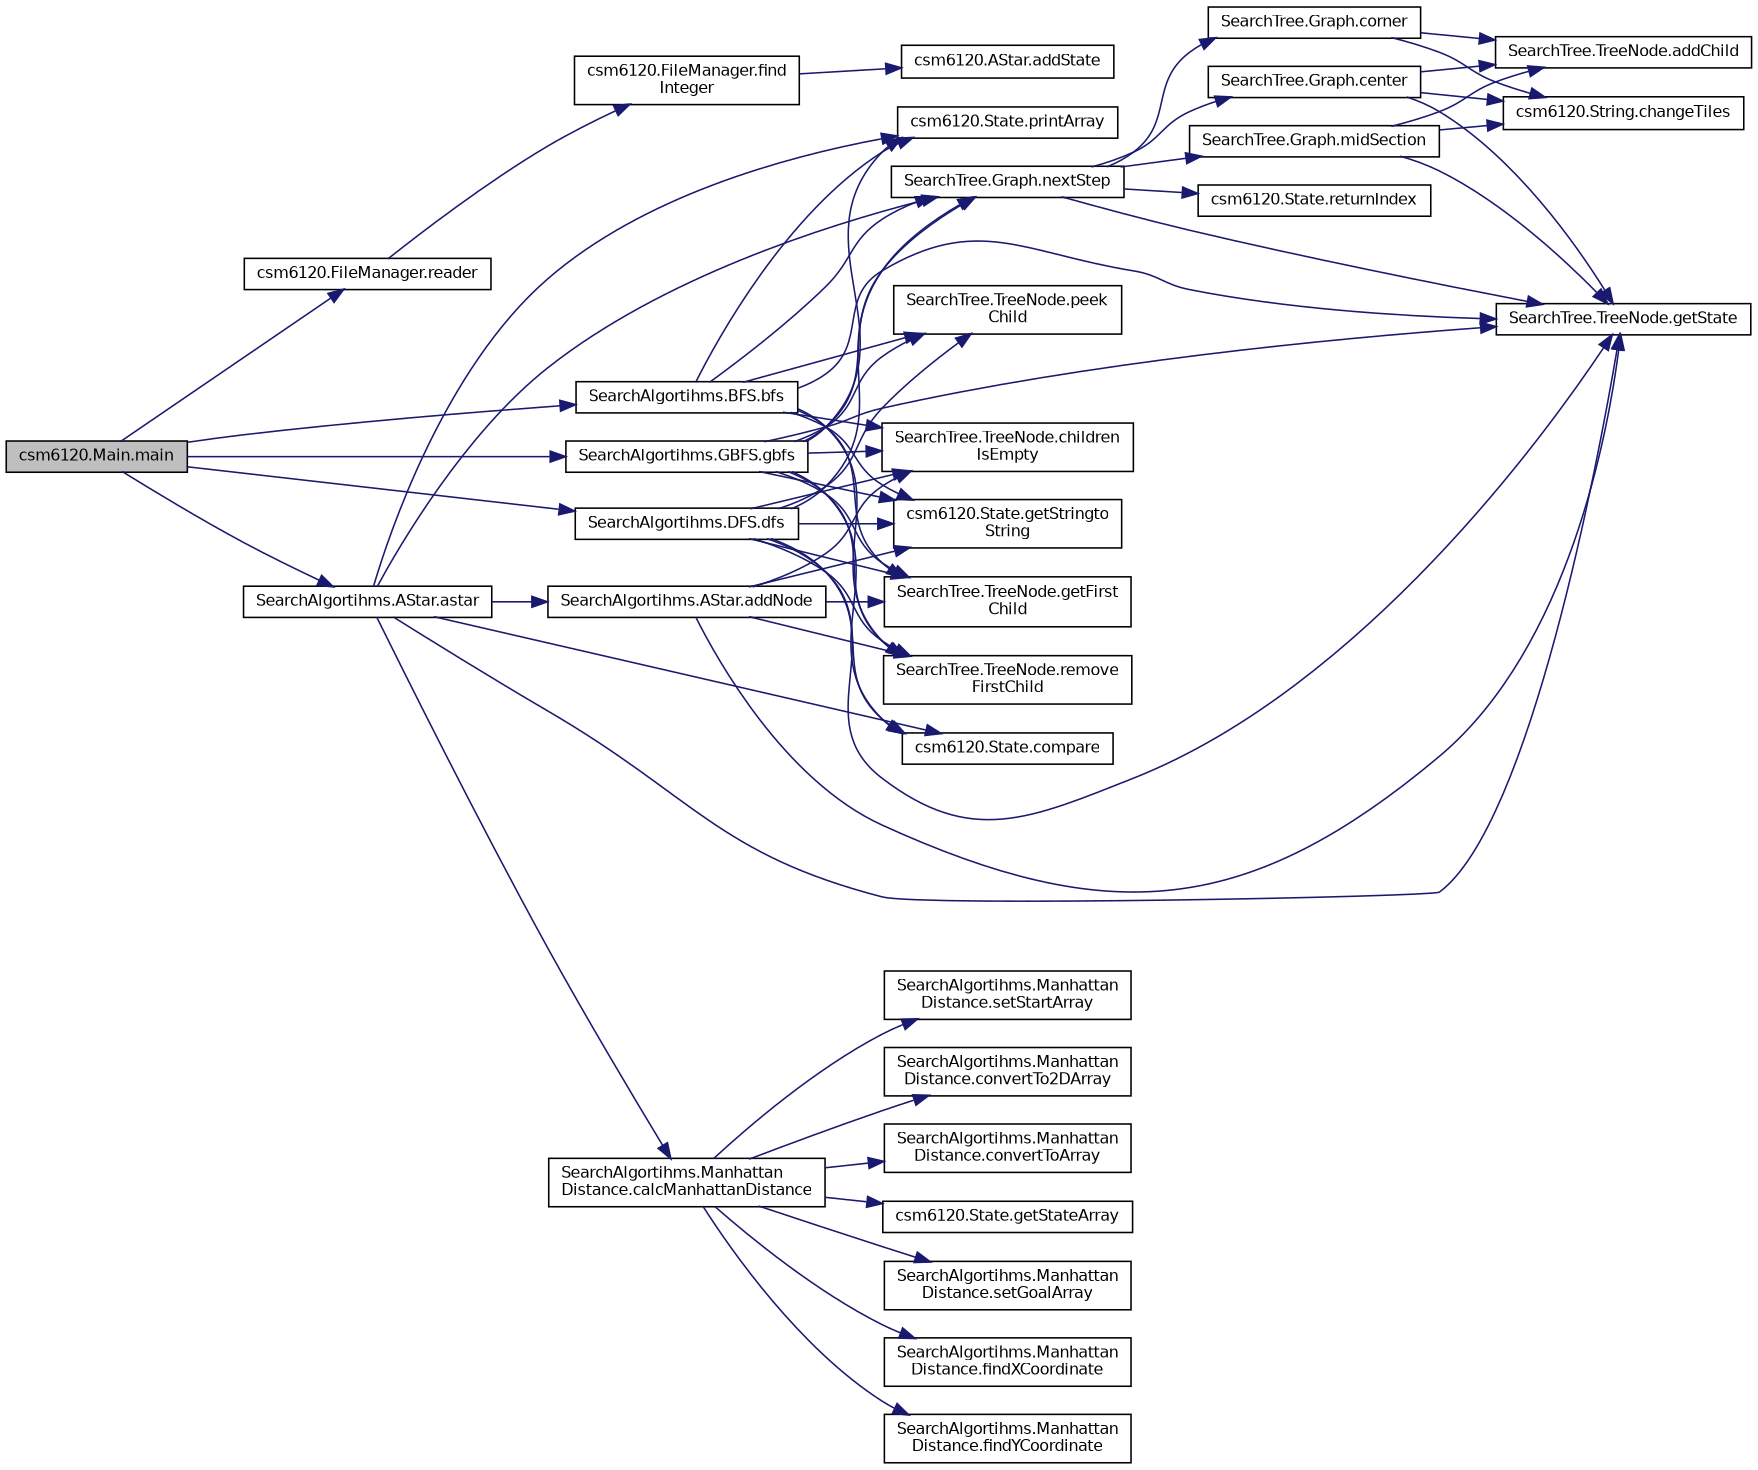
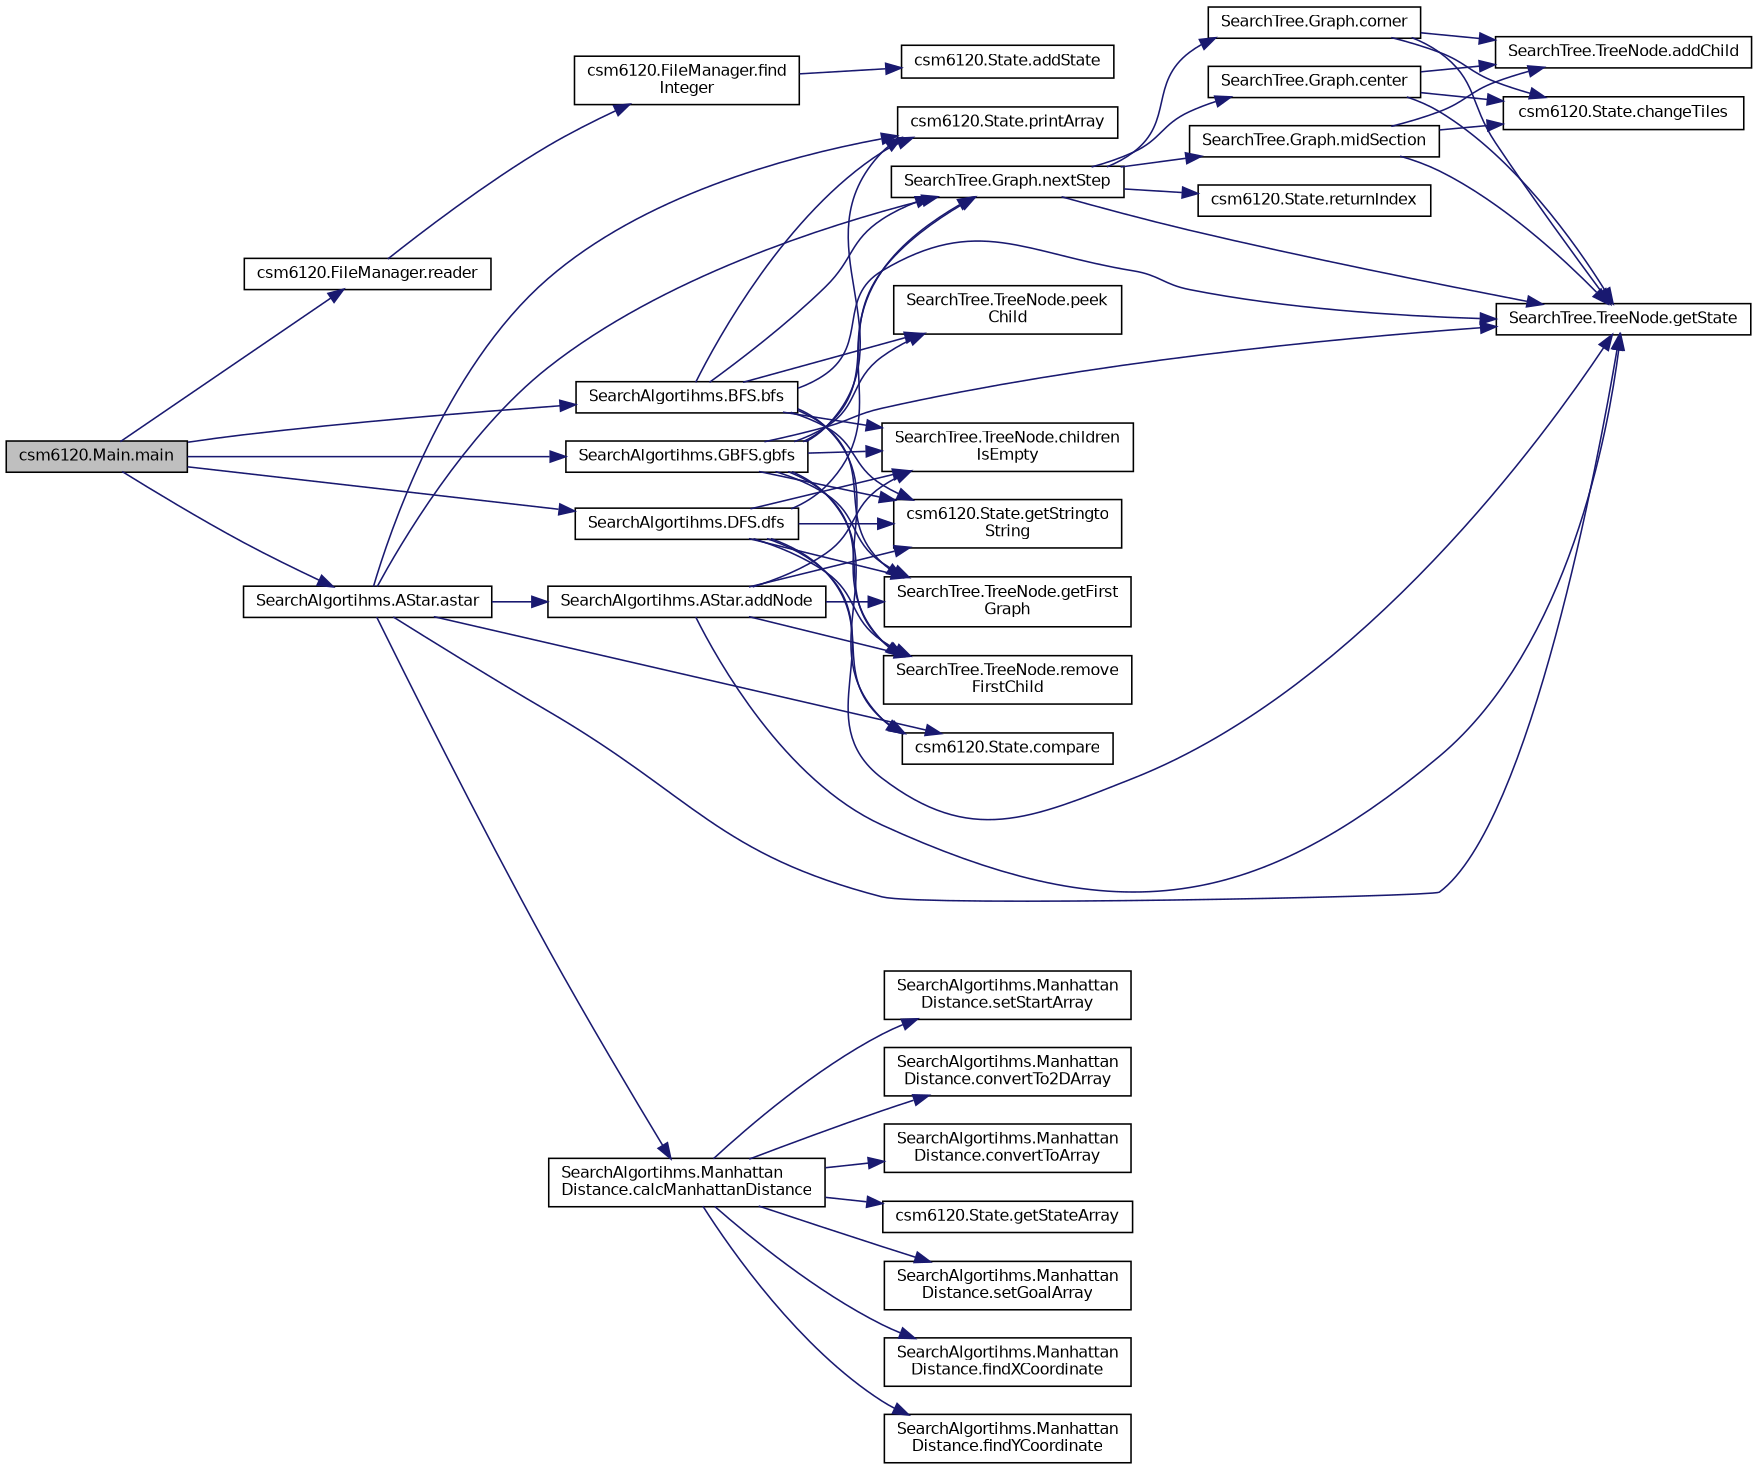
(1008, 62) -> (1008, 62)
(1624, 113) -> (1624, 113)
none -> (1494, 141)
(896, 395) -> none
(1008, 602) -> (1008, 602)
